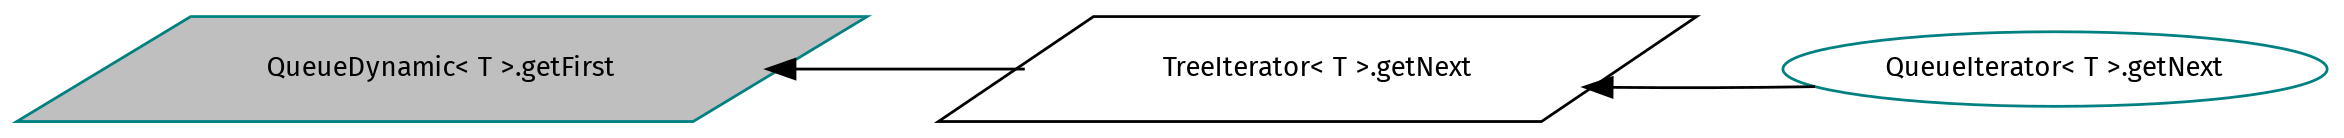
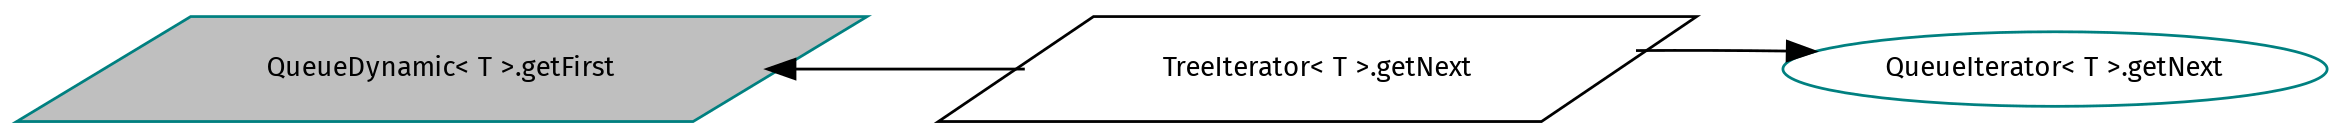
(1714, 88) -> (1711, 50)
